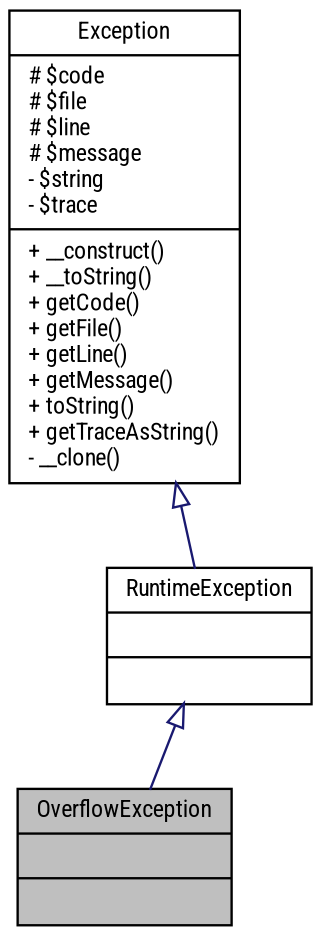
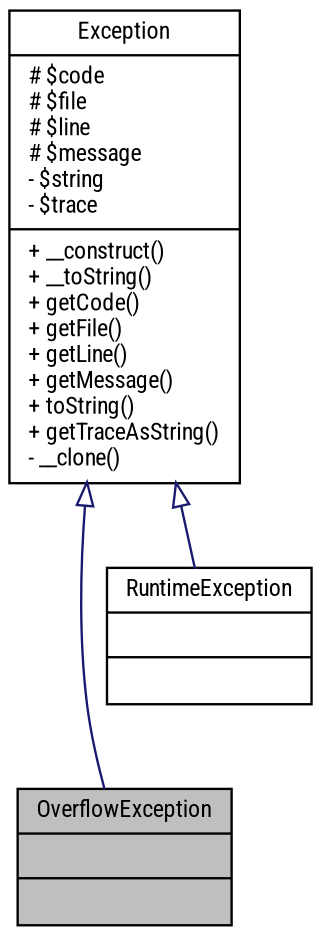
(163, 758) -> (82, 649)
